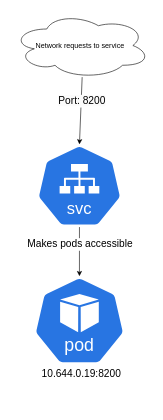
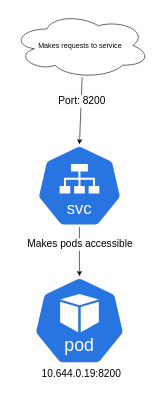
(81, 45) -> (81, 45)
